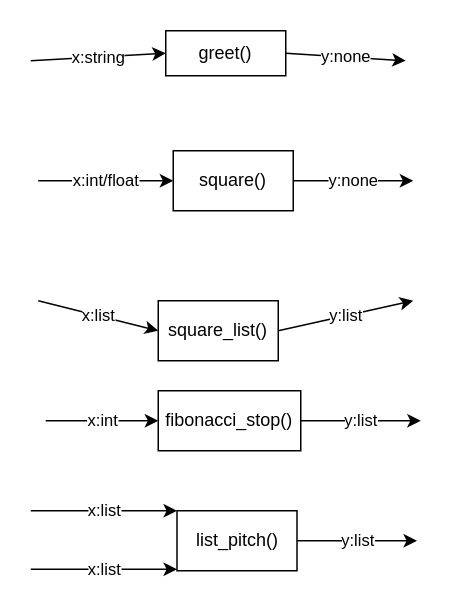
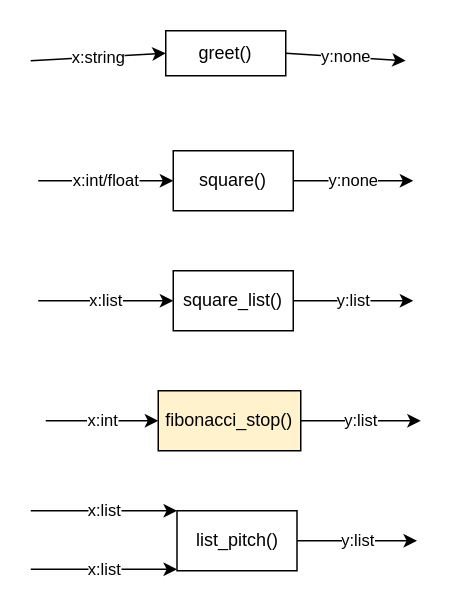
(218, 331) -> (233, 301)
(230, 421) -> (230, 421)
